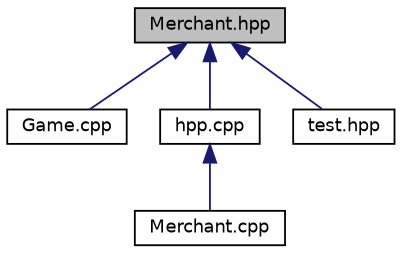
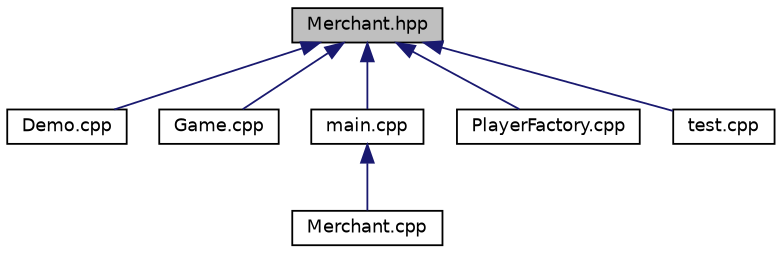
none -> (67, 127)
(210, 127) -> (367, 127)
(344, 127) -> (724, 127)
none -> (548, 127)
